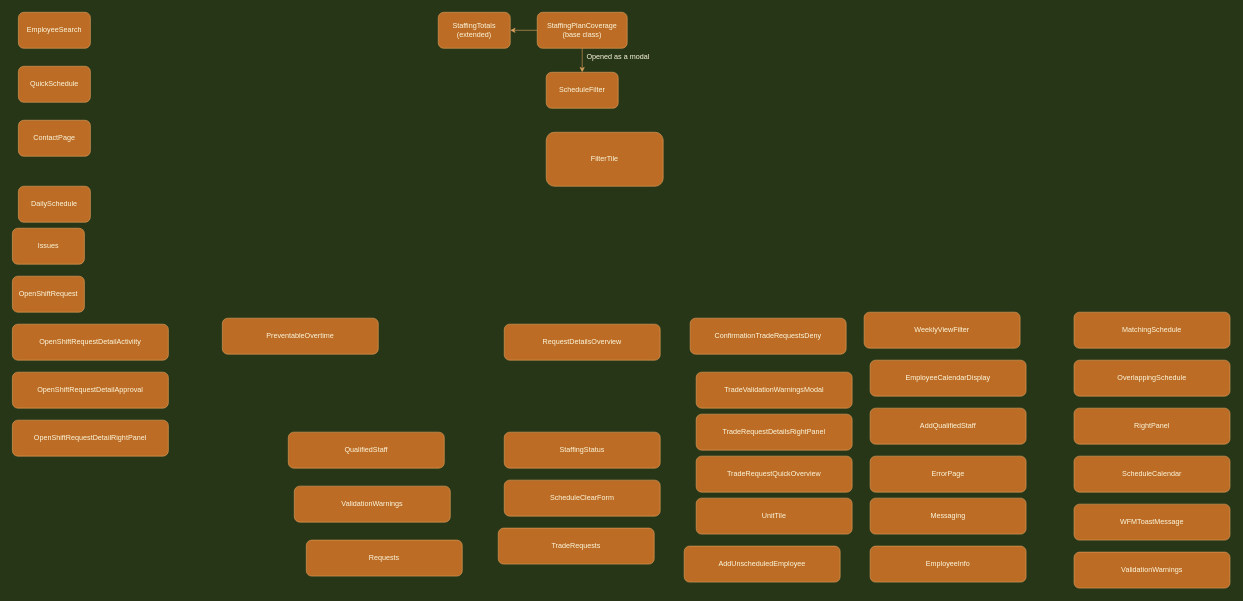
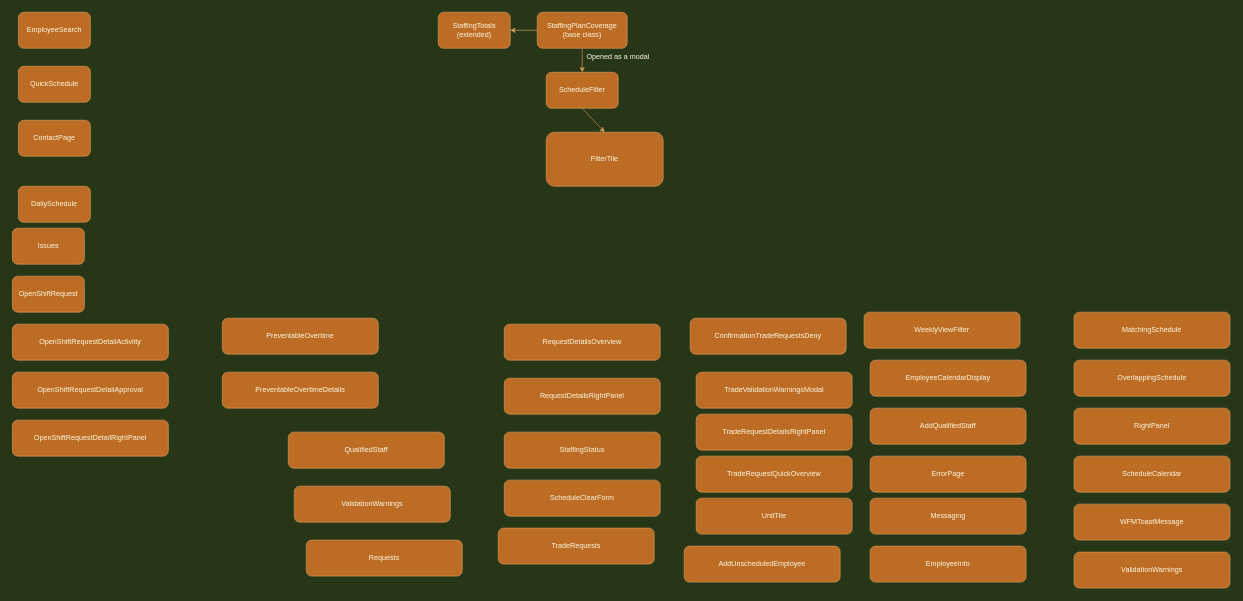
none -> (597, 124)
none -> (300, 390)
none -> (582, 396)
